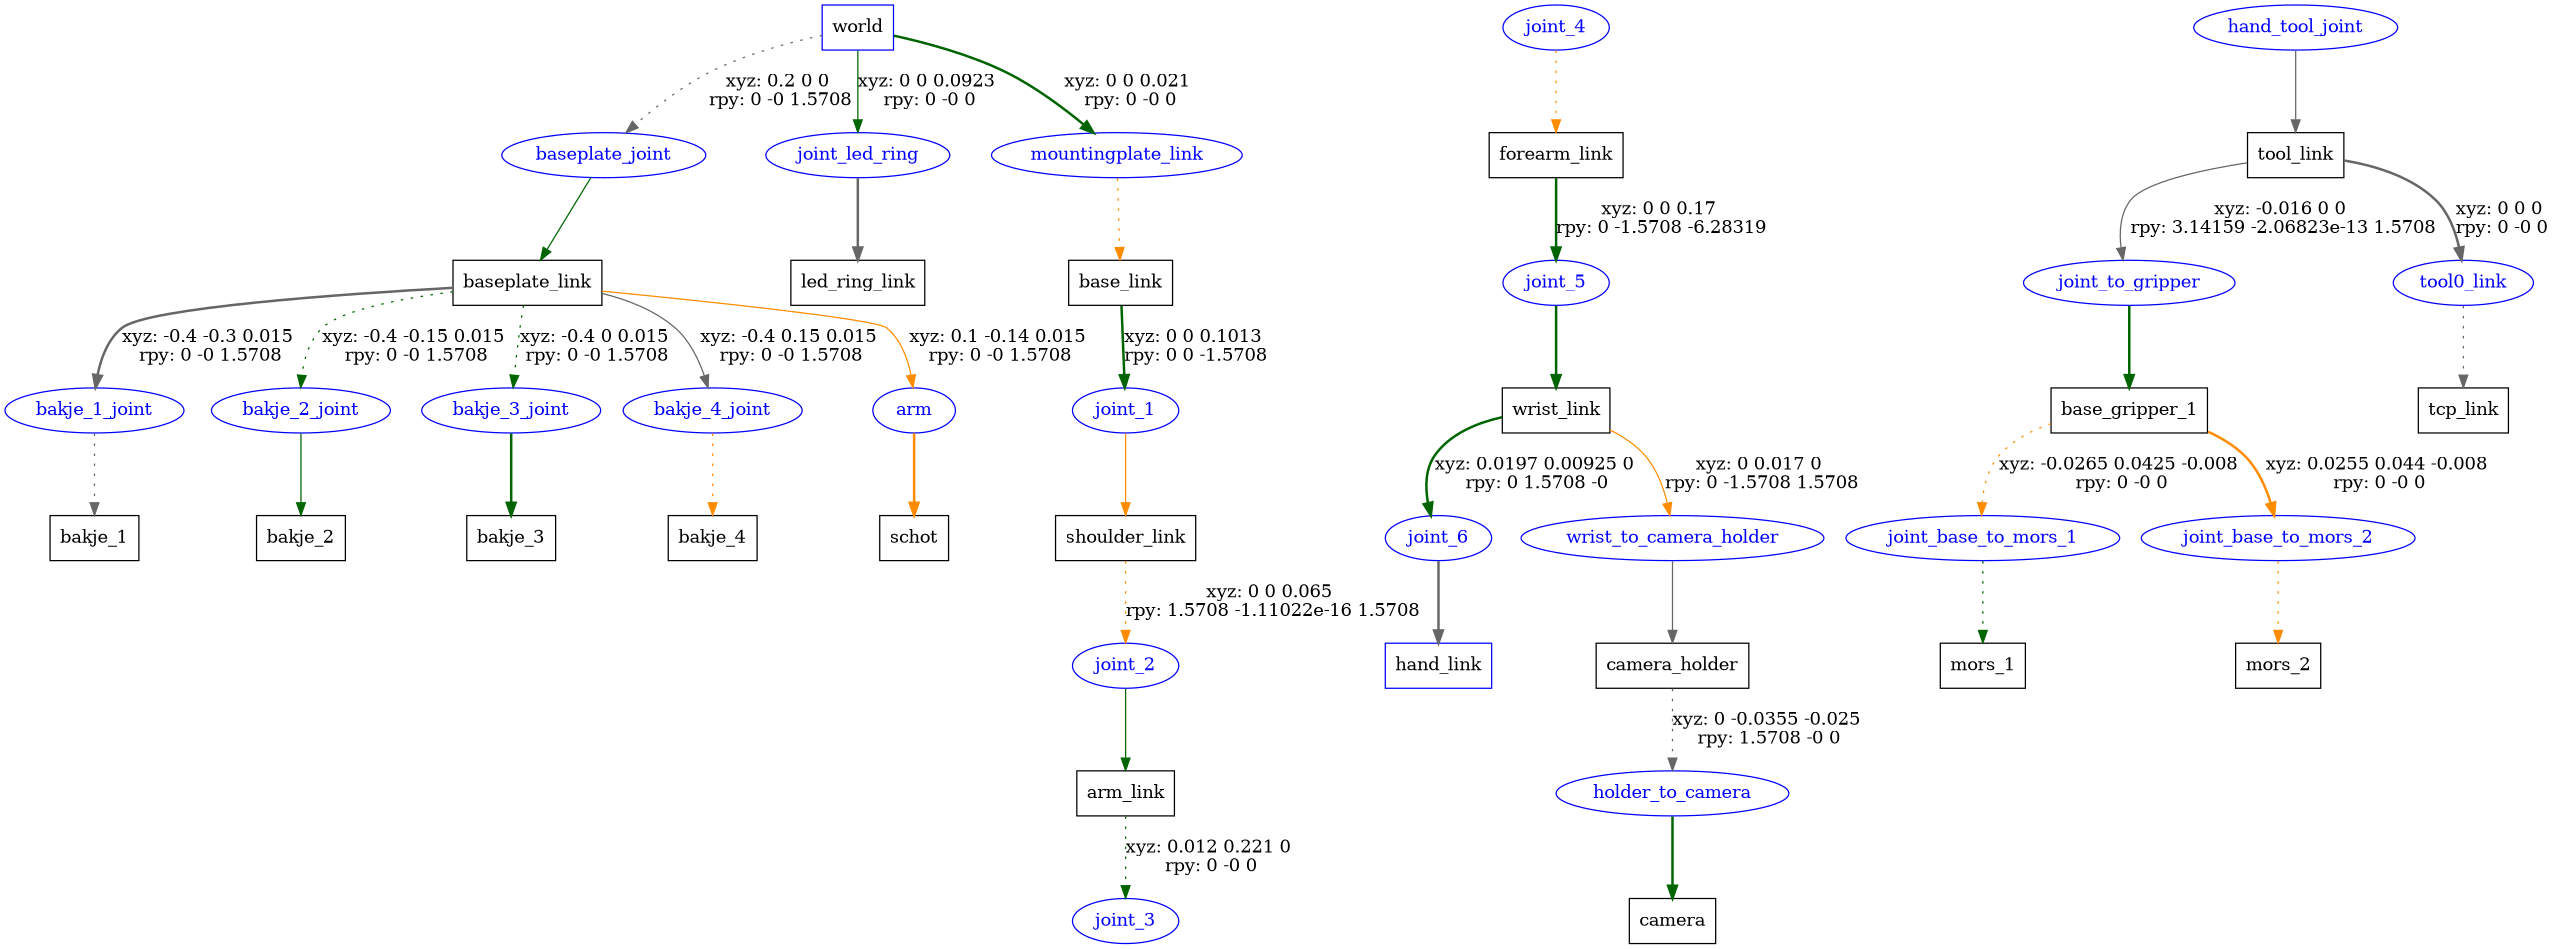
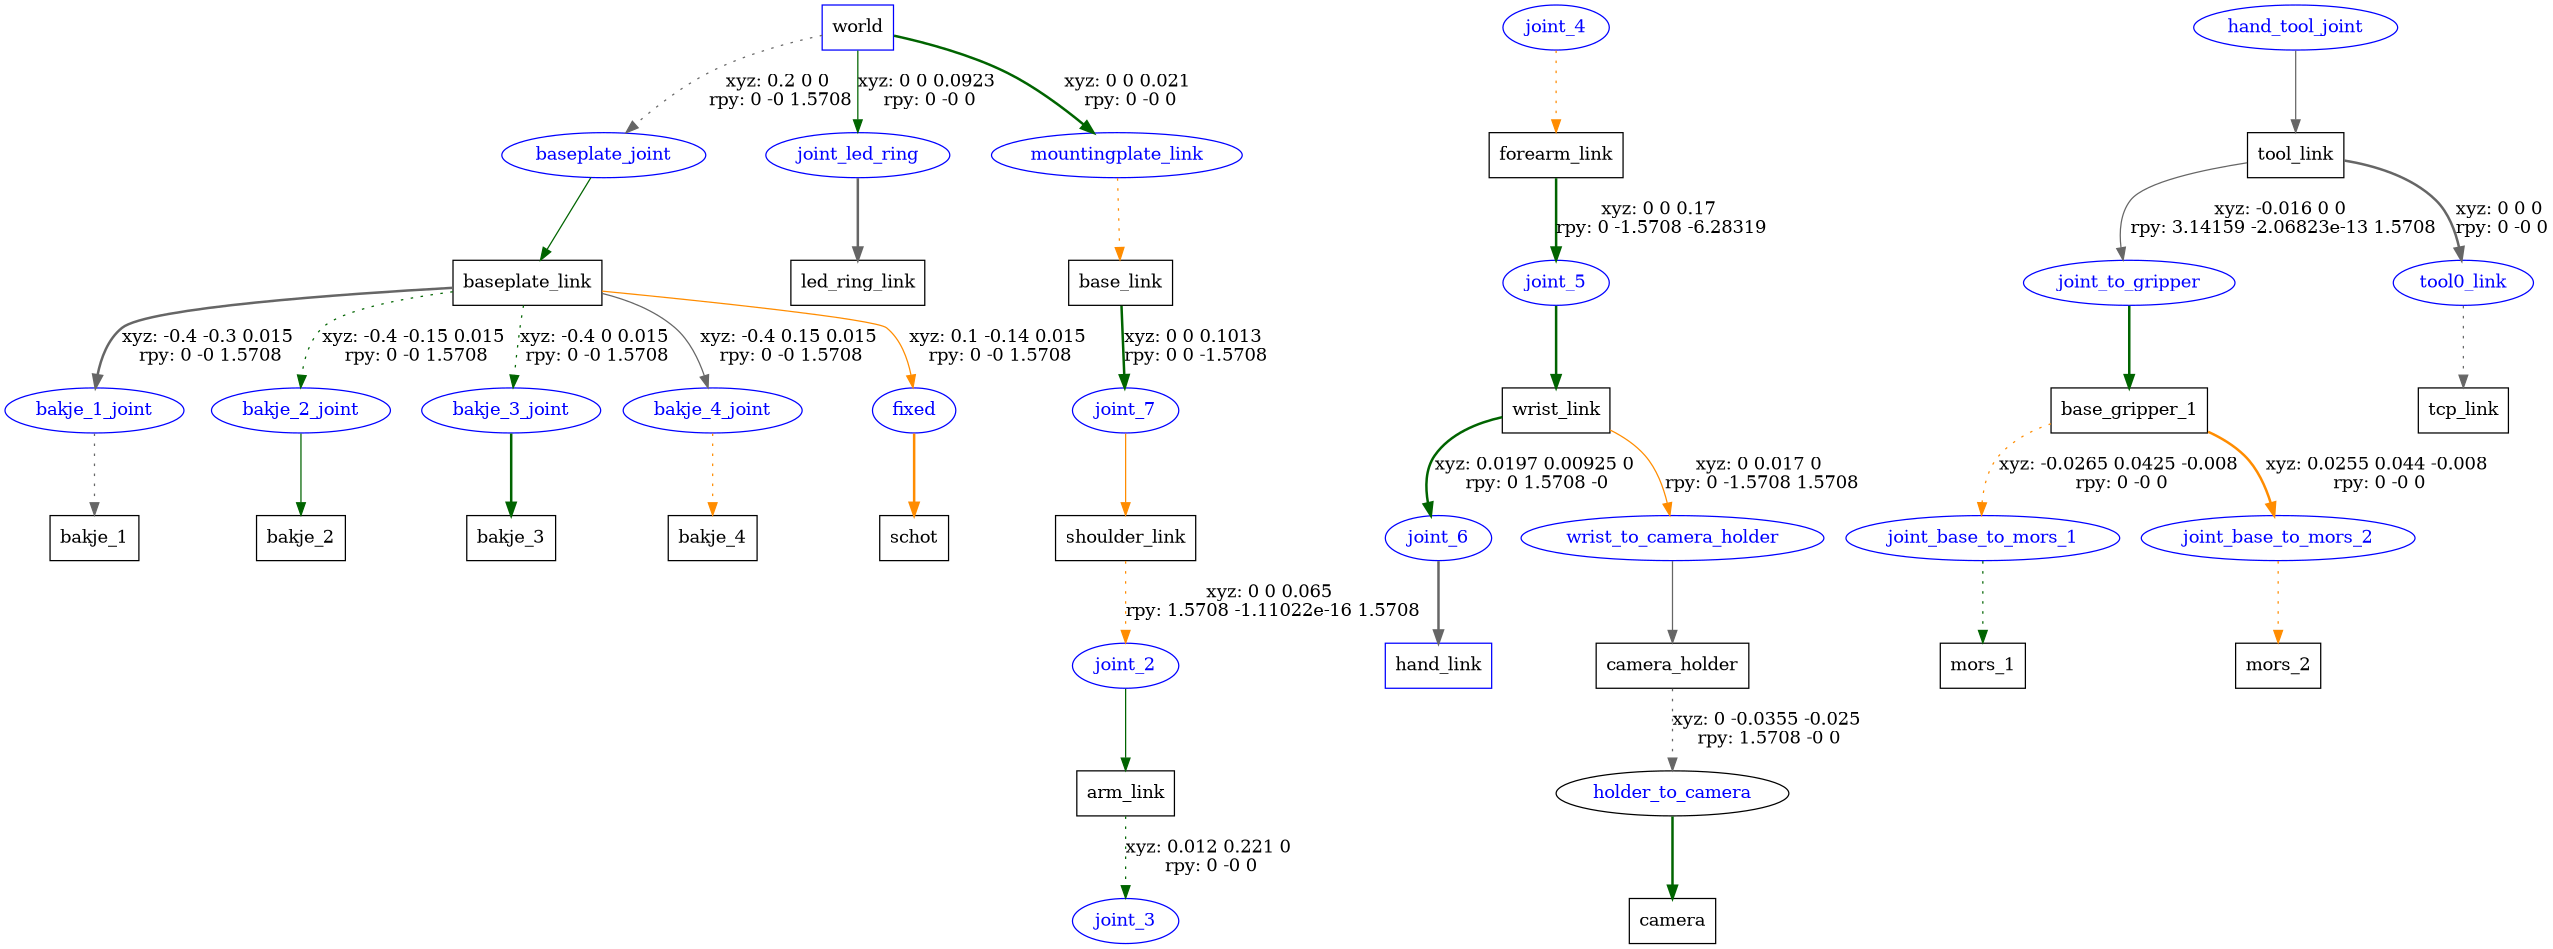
(914, 410) -> (914, 410)
(1126, 410) -> (1126, 410)
(1672, 793) -> (1672, 793)
